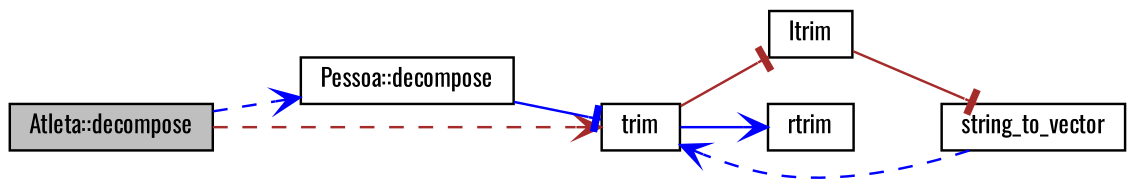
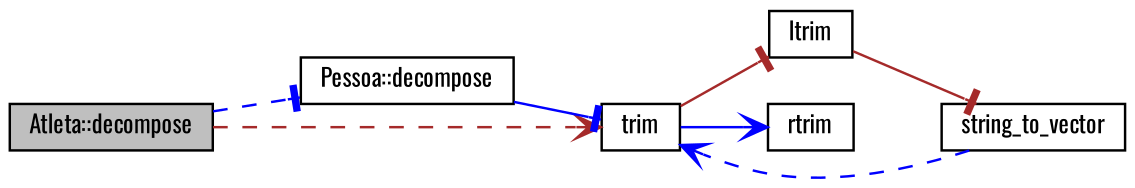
(244, 106) -> (250, 105)
